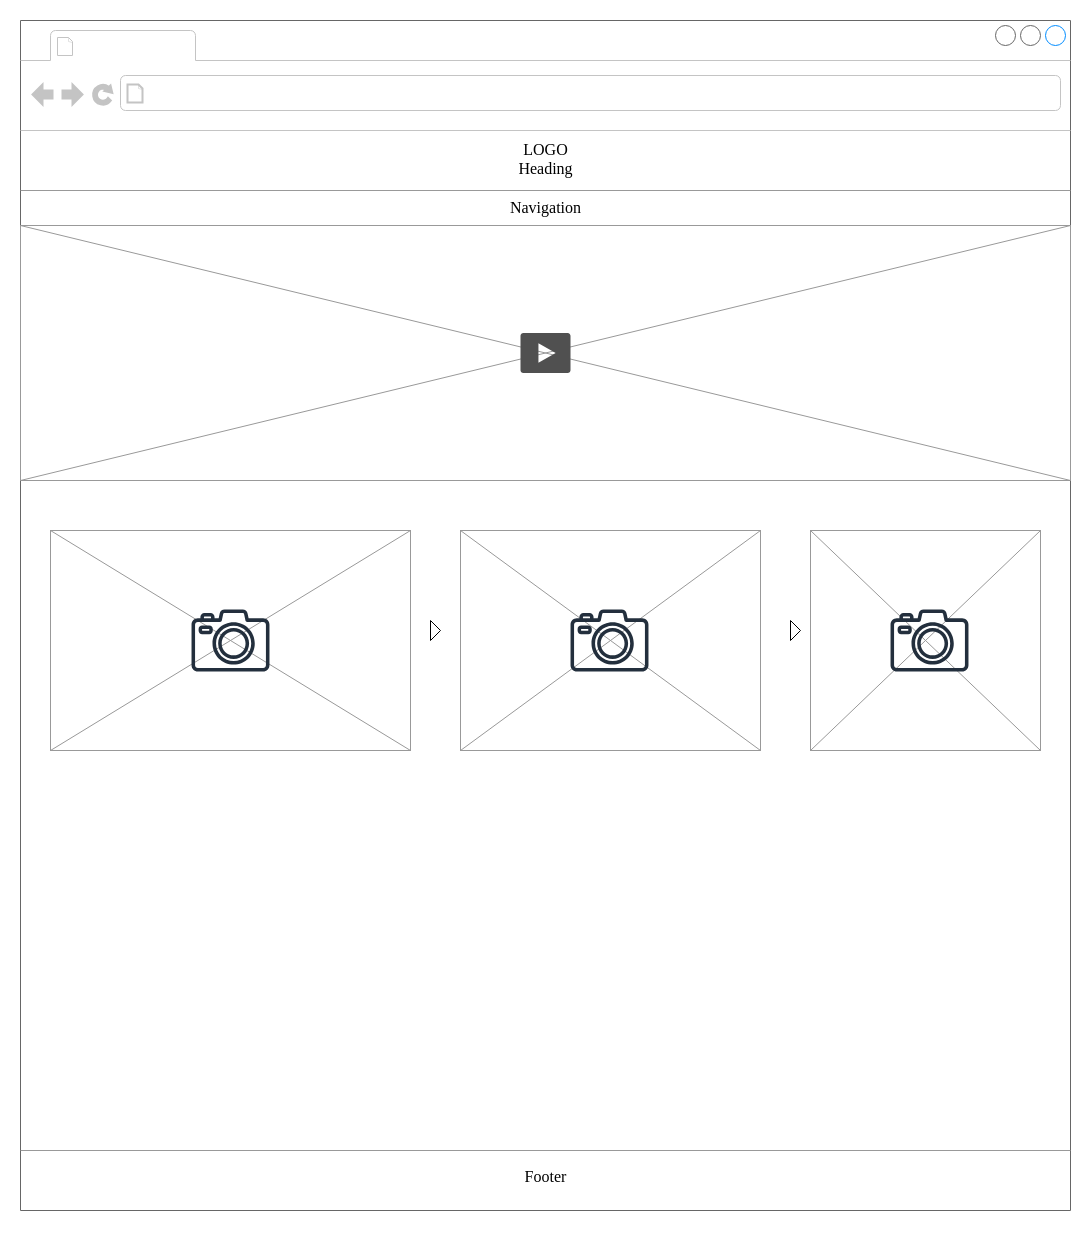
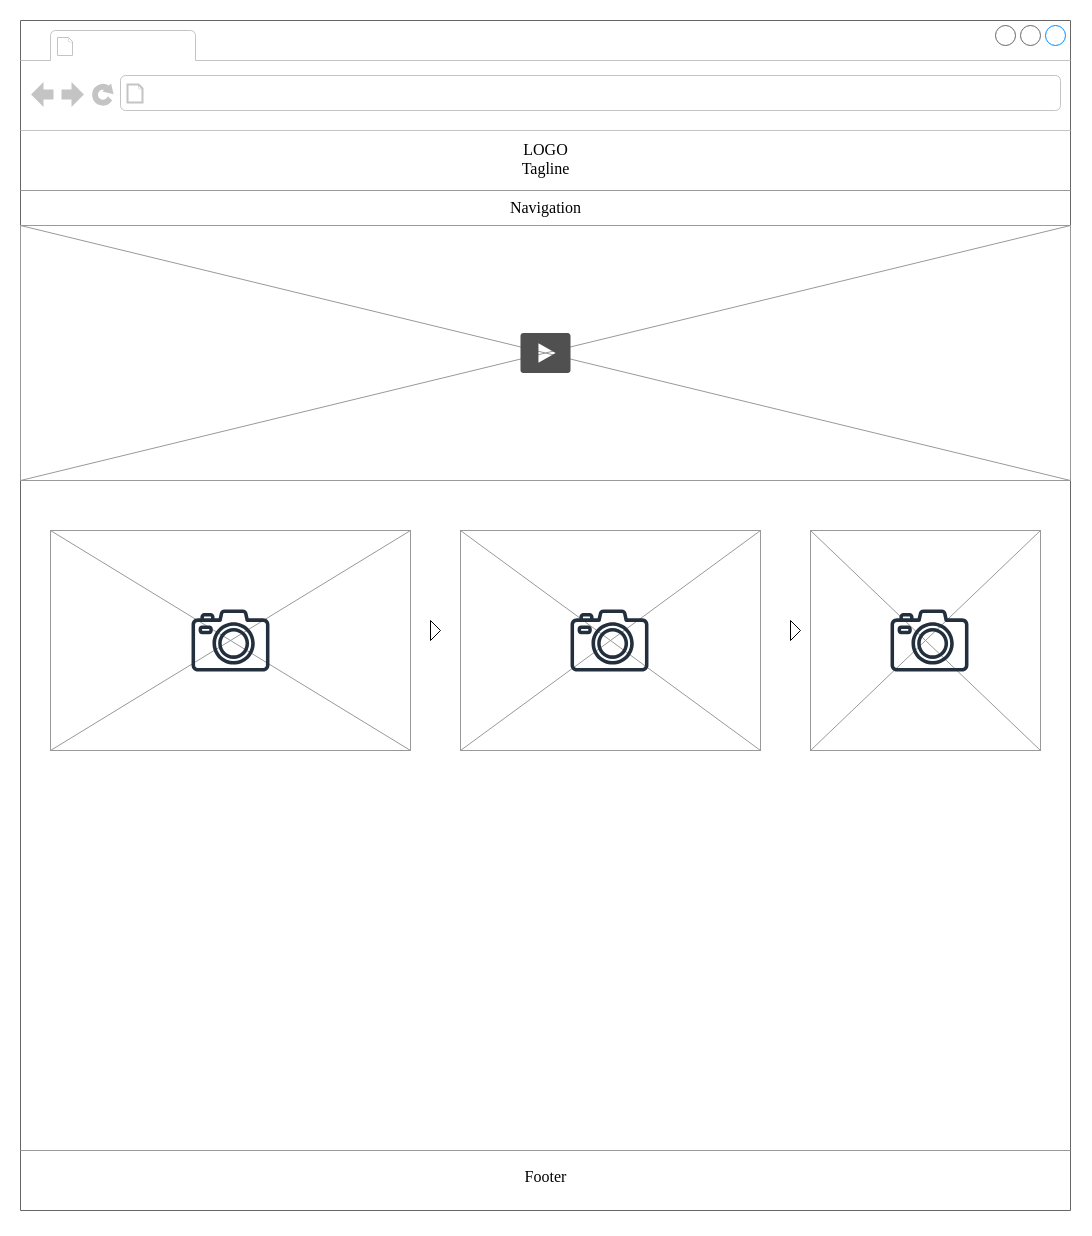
(546, 160) -> (546, 160)
